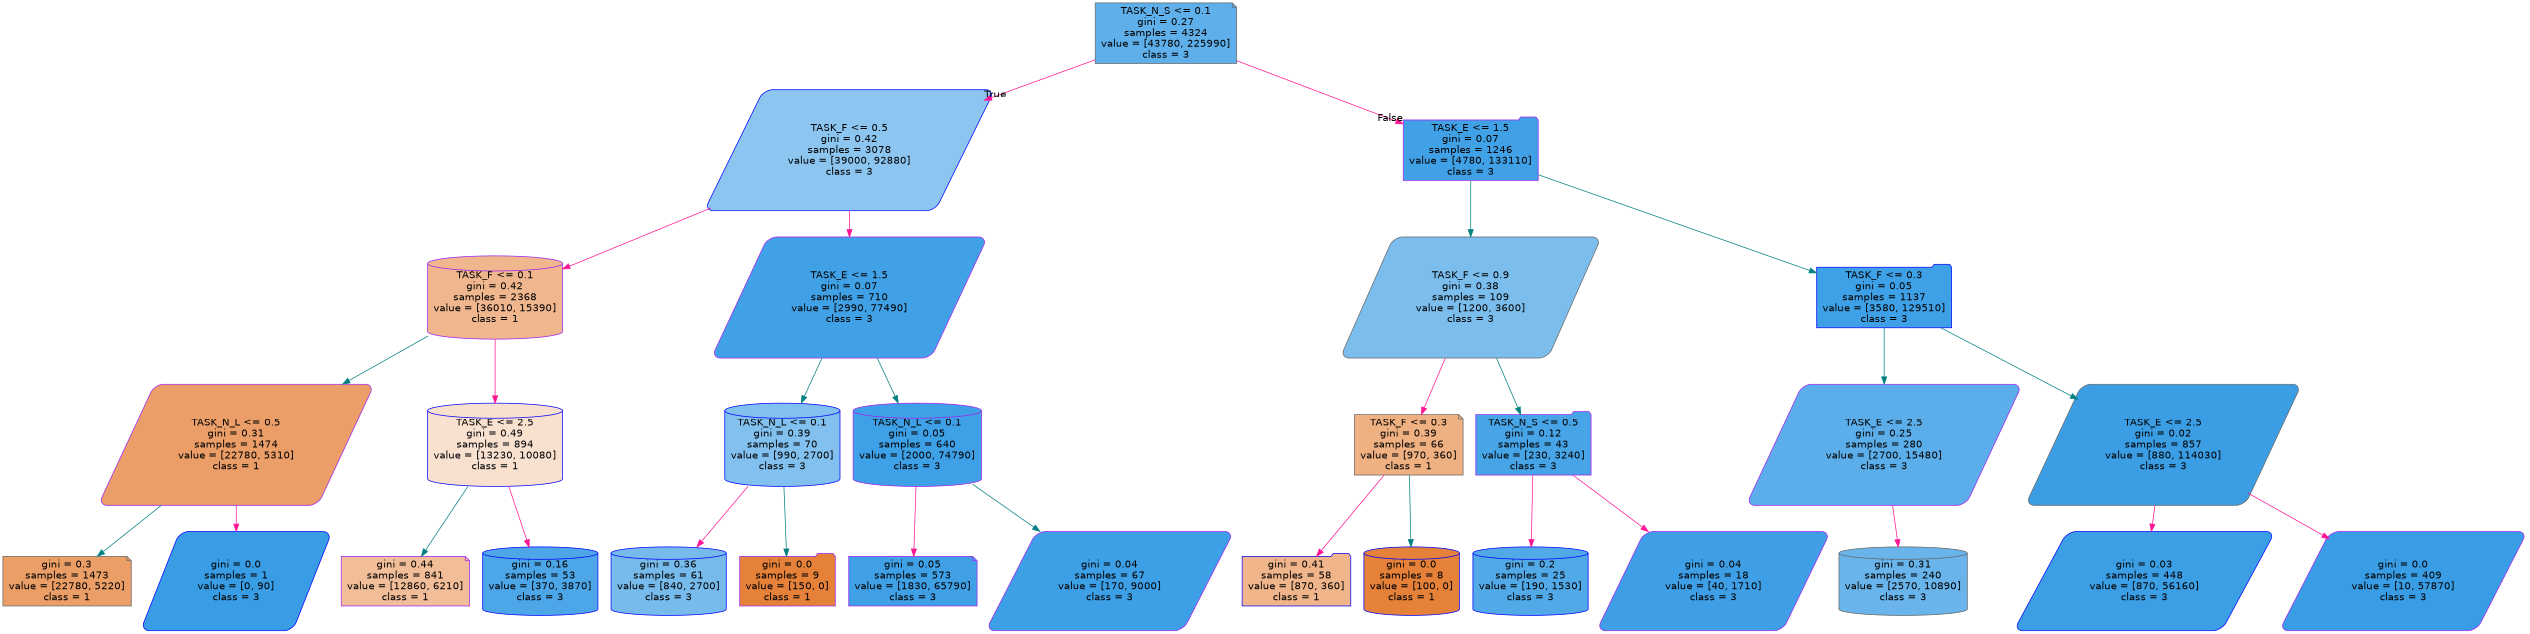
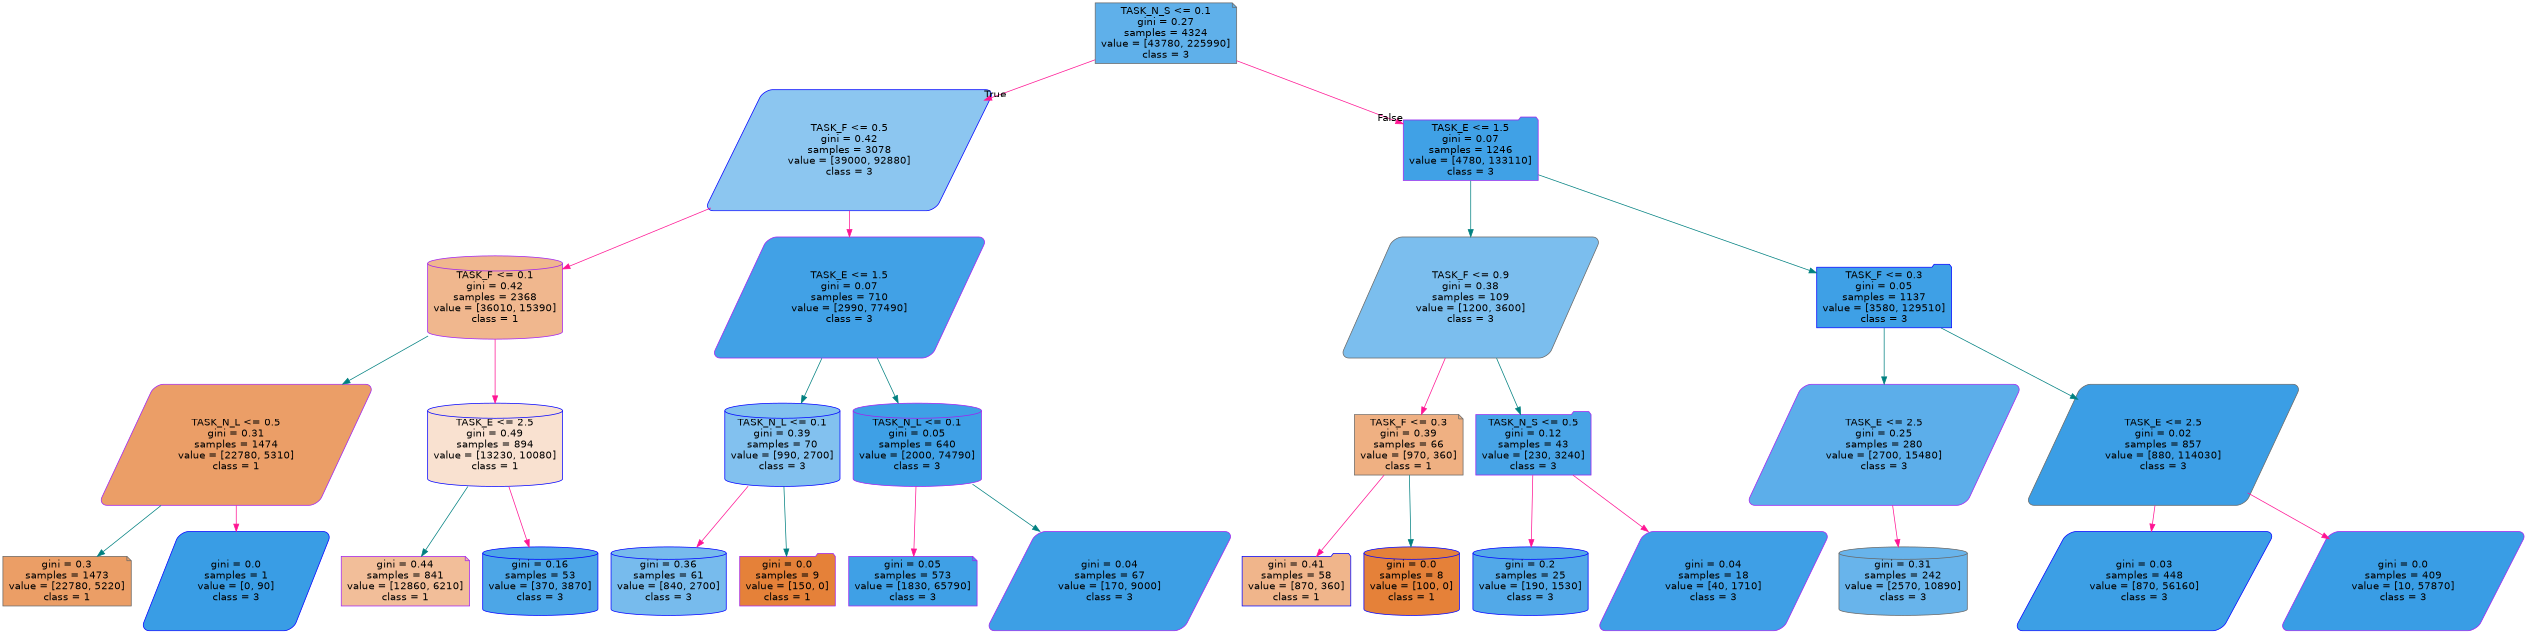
(1903, 581) -> (1903, 581)
